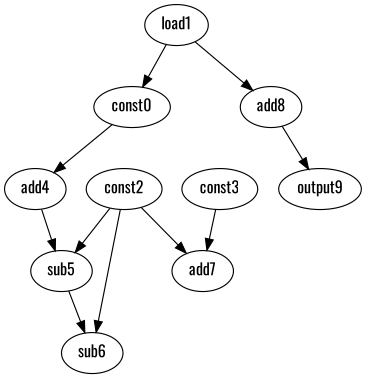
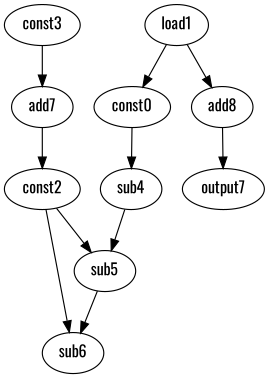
(35, 189) -> (131, 189)
(320, 189) -> (223, 189)
(160, 226) -> (42, 142)
